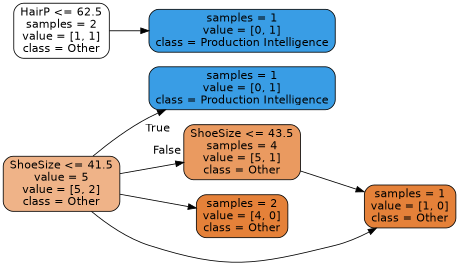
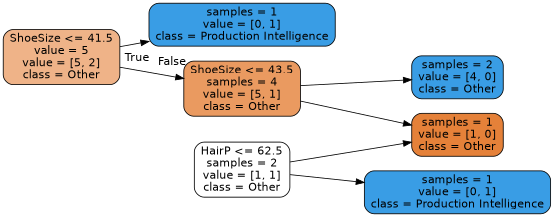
(154, 200) -> (352, 83)
(242, 216) -> (457, 77)
(227, 262) -> (347, 153)
